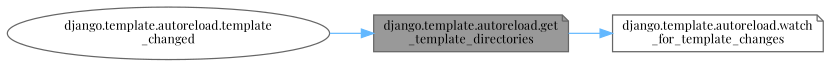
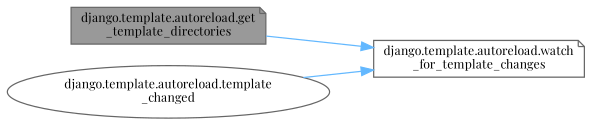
(346, 33) -> (332, 74)
